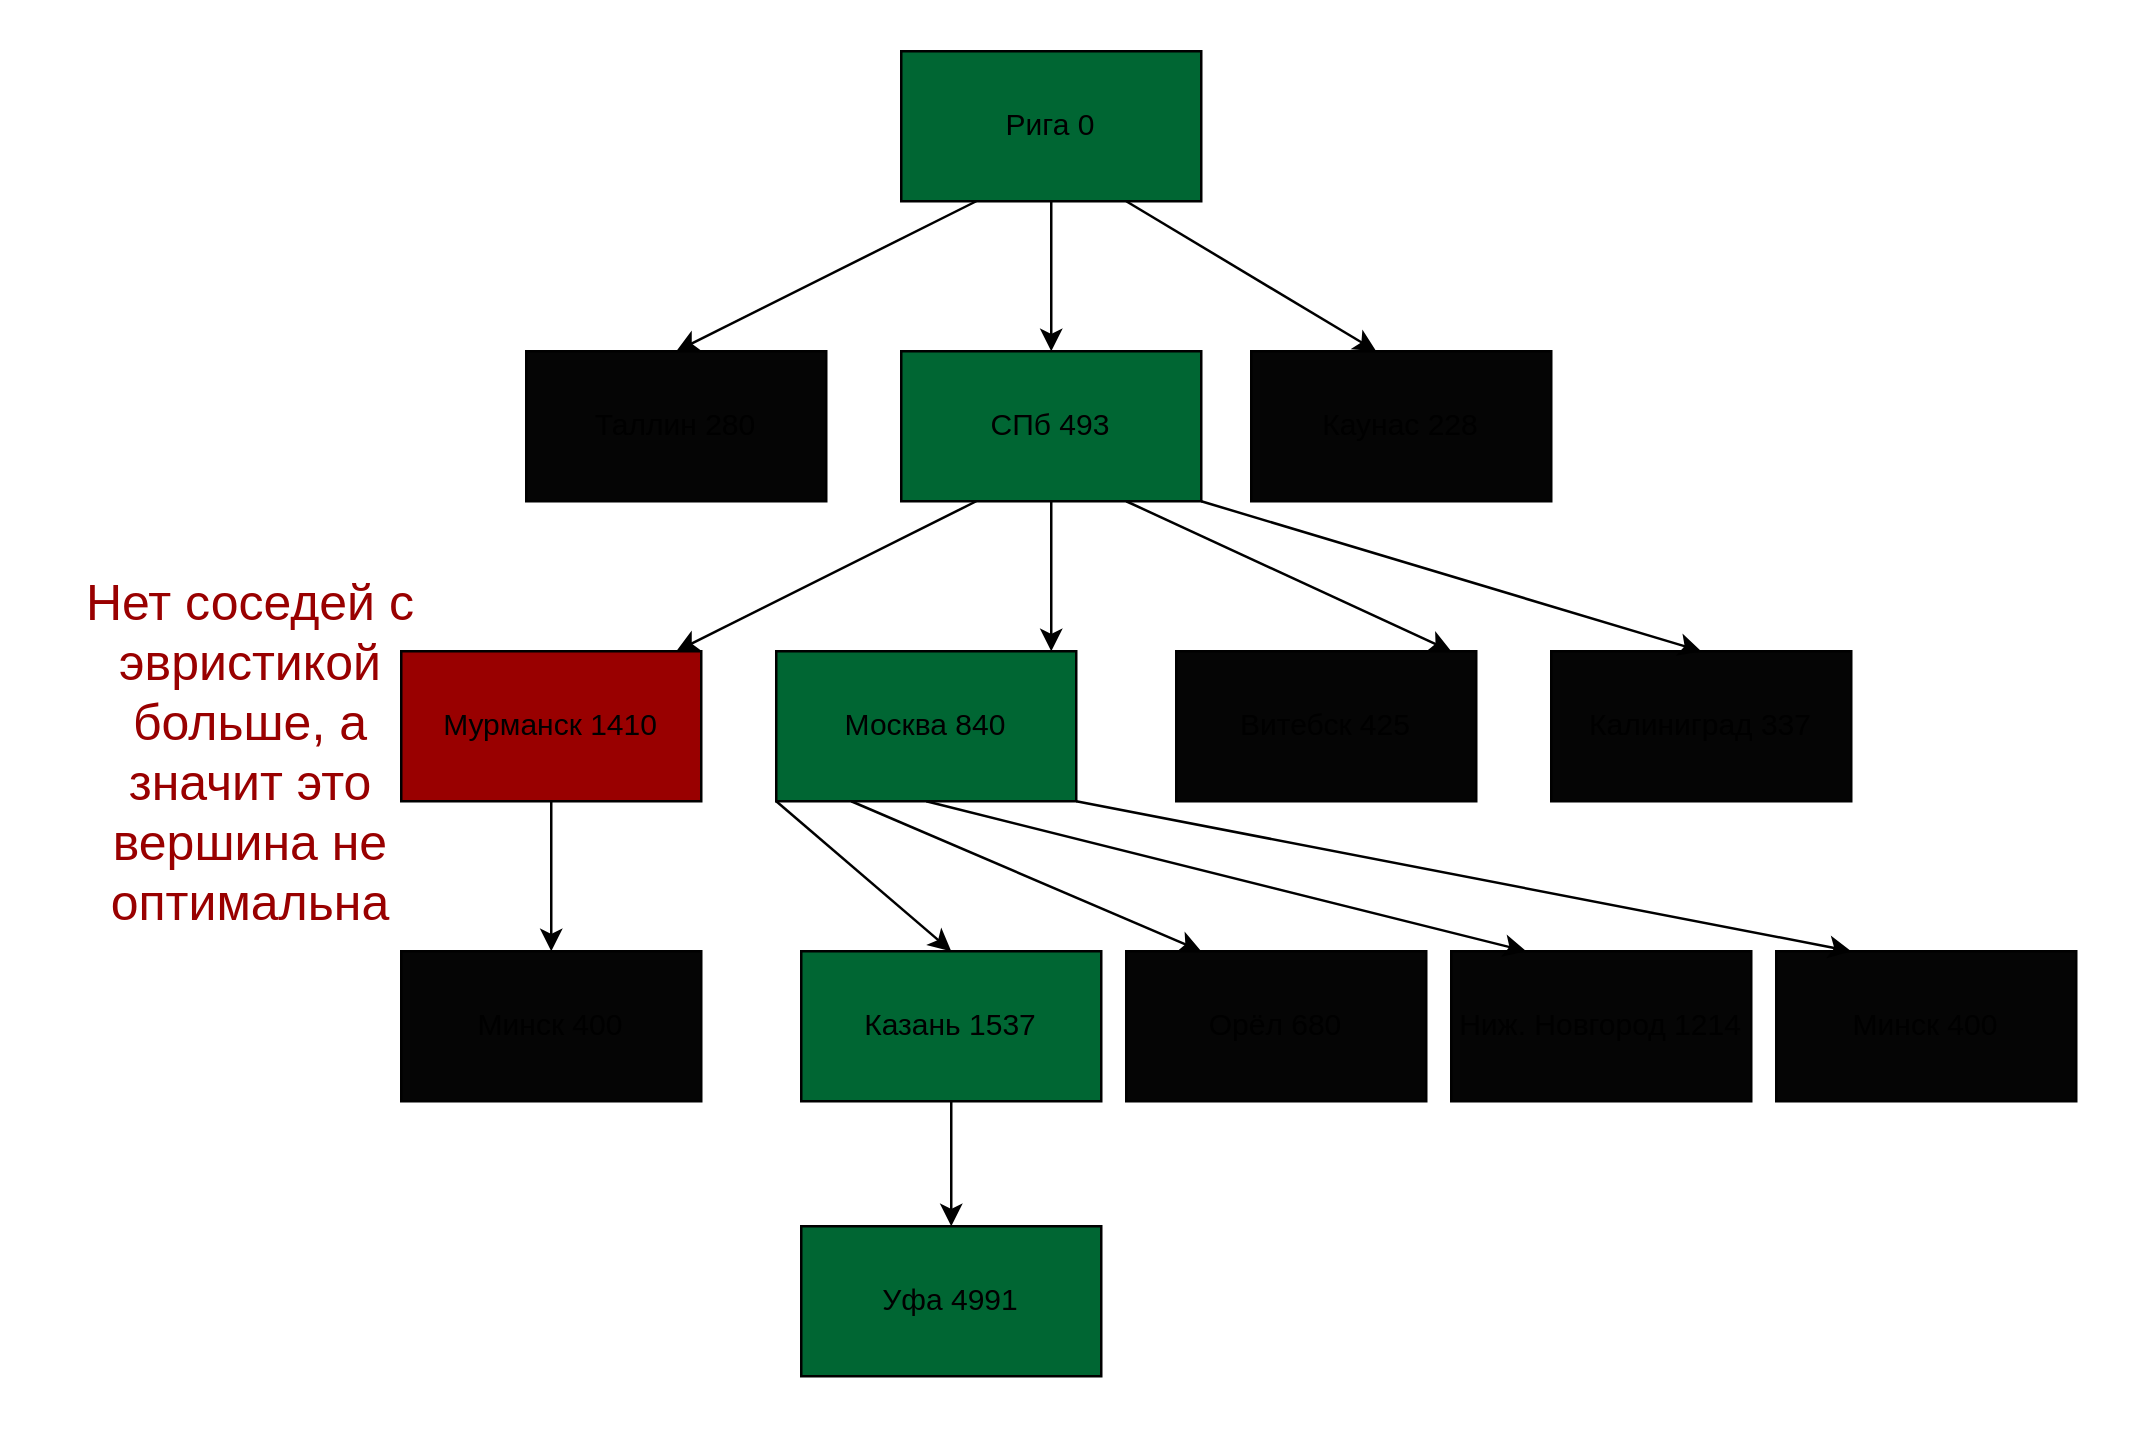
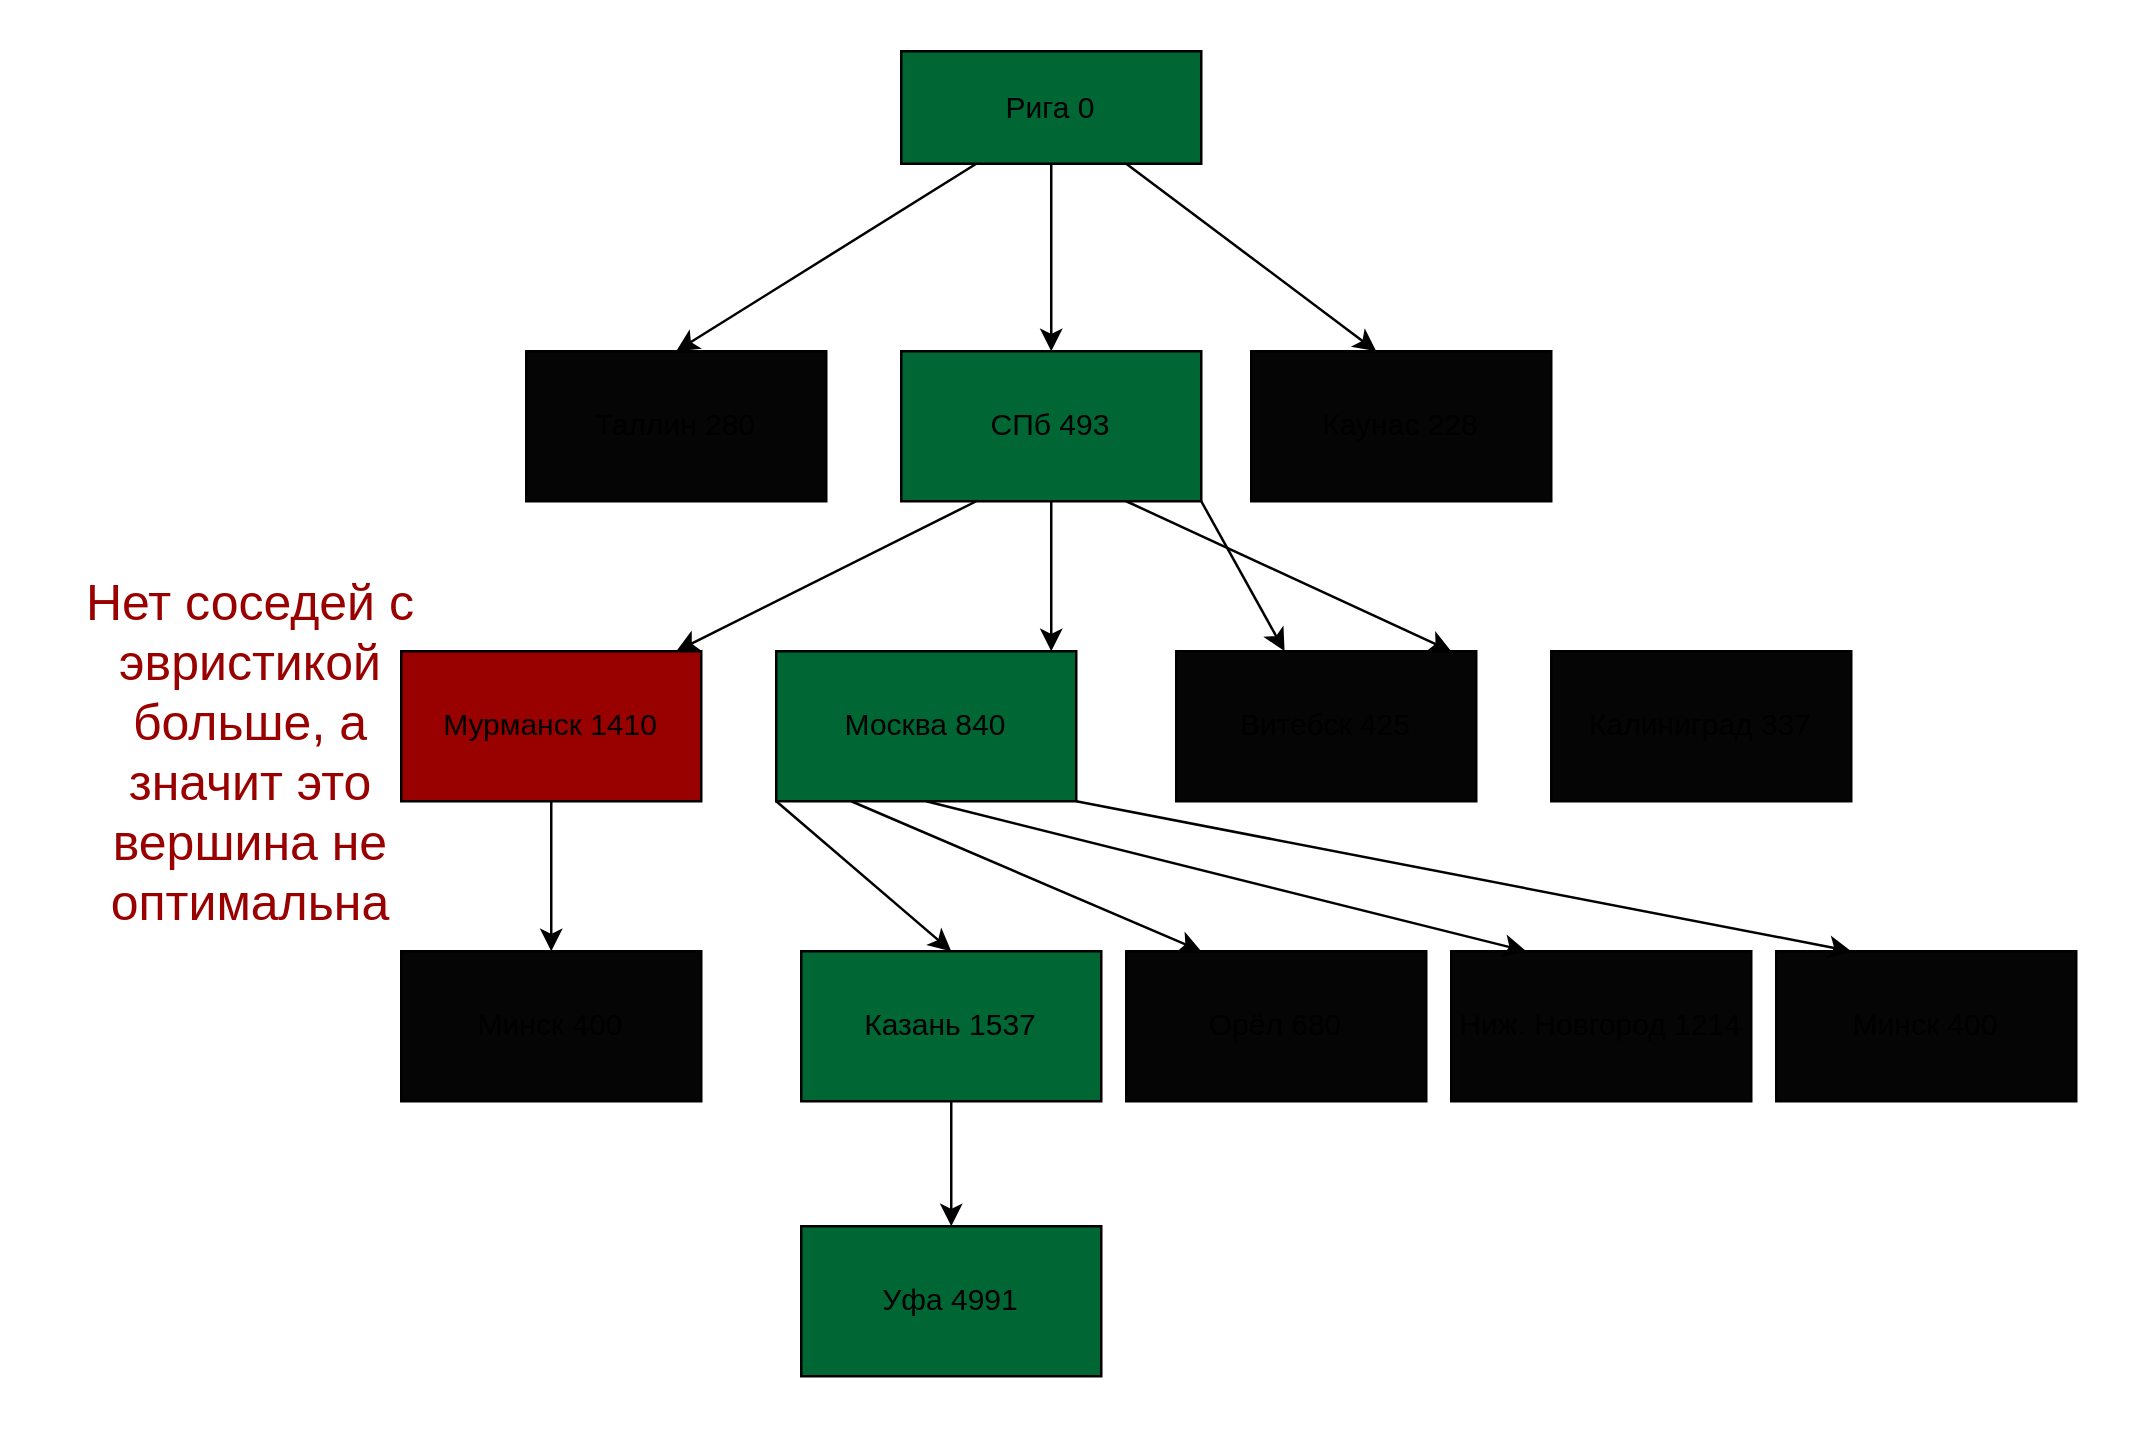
(1051, 126) -> (1051, 108)
(1444, 574) -> (1254, 596)
